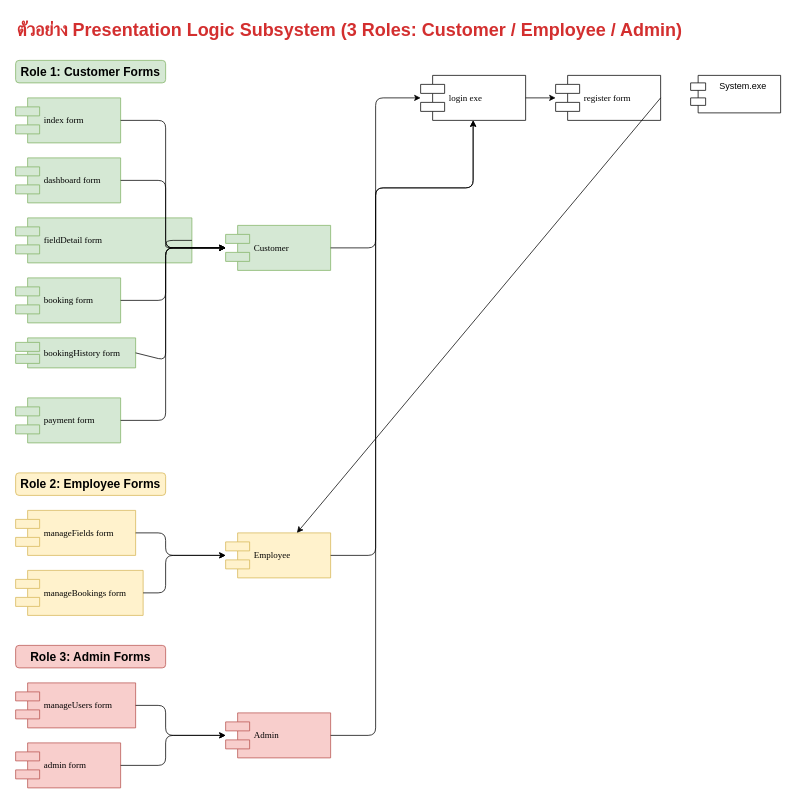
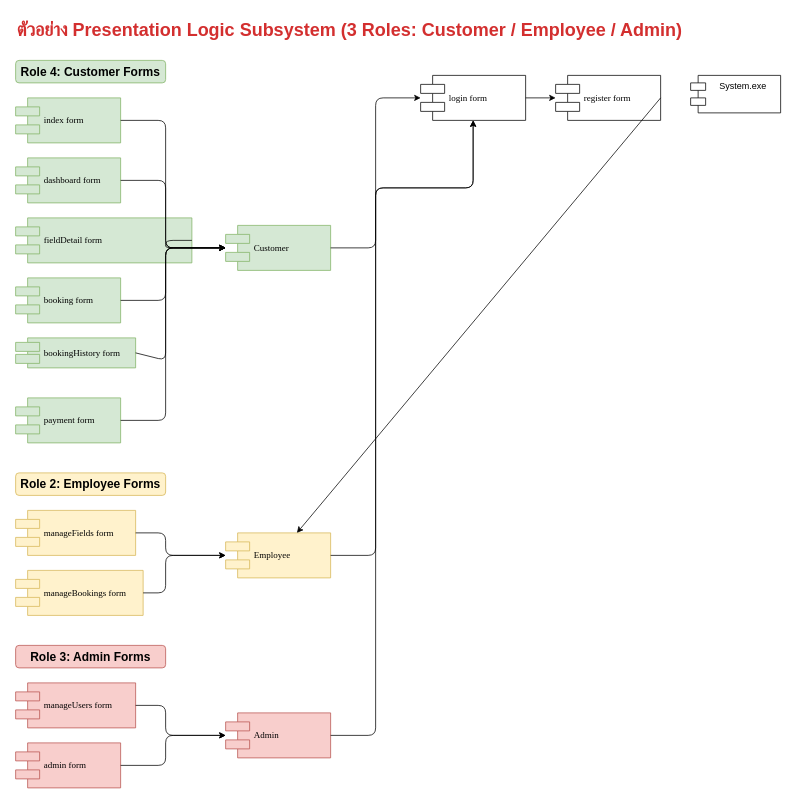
(90, 72) -> (90, 72)
(468, 98) -> (471, 98)
